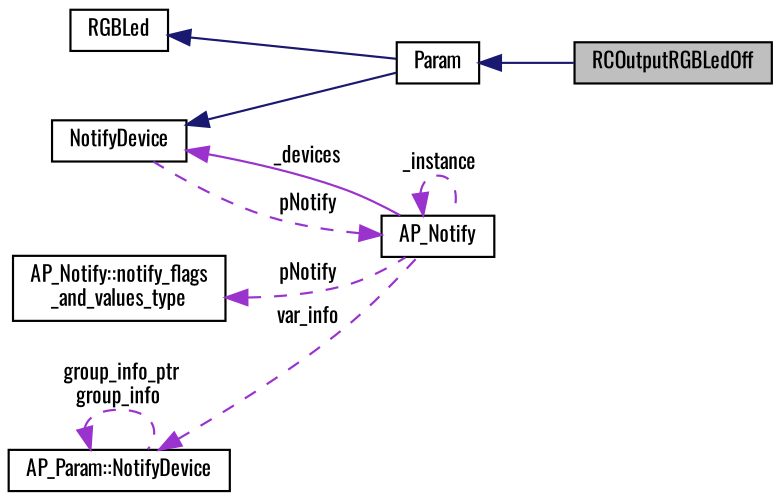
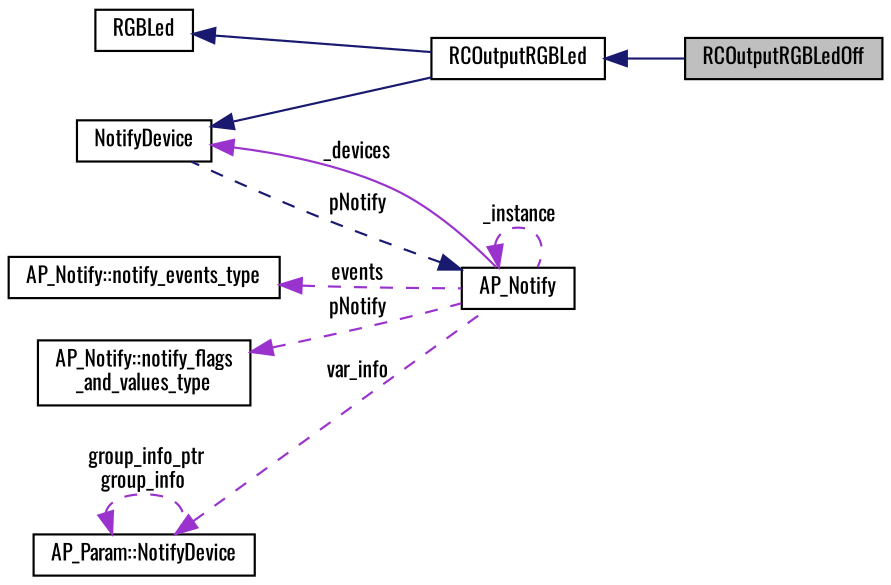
(438, 63) -> (518, 59)
(252, 211) -> (315, 215)
none -> (144, 278)
